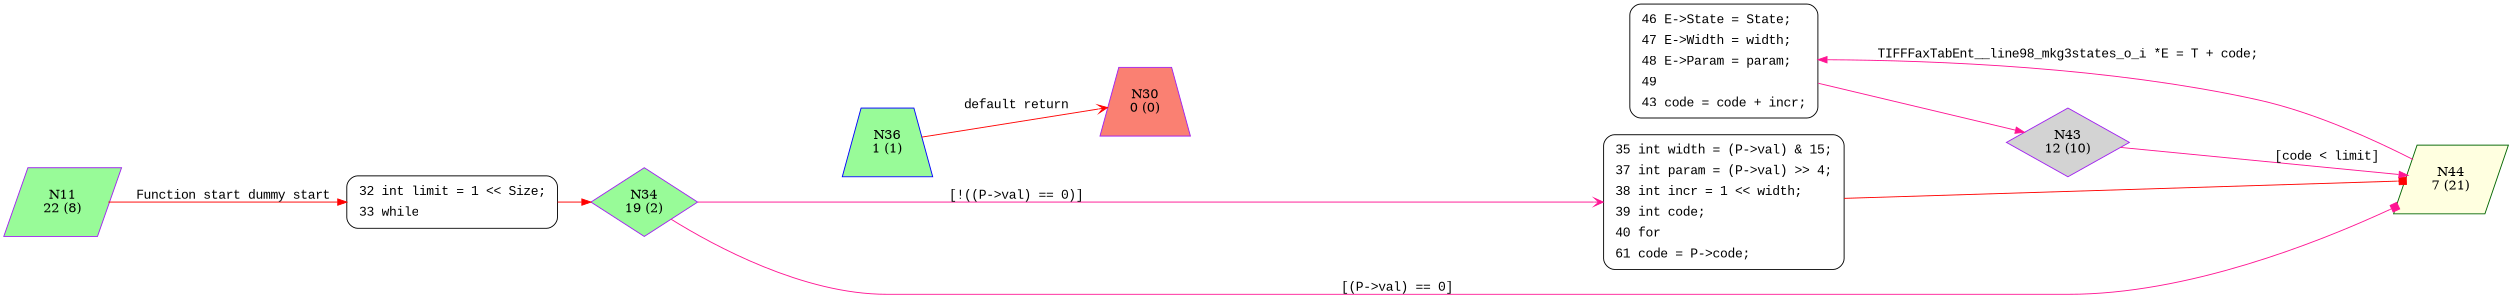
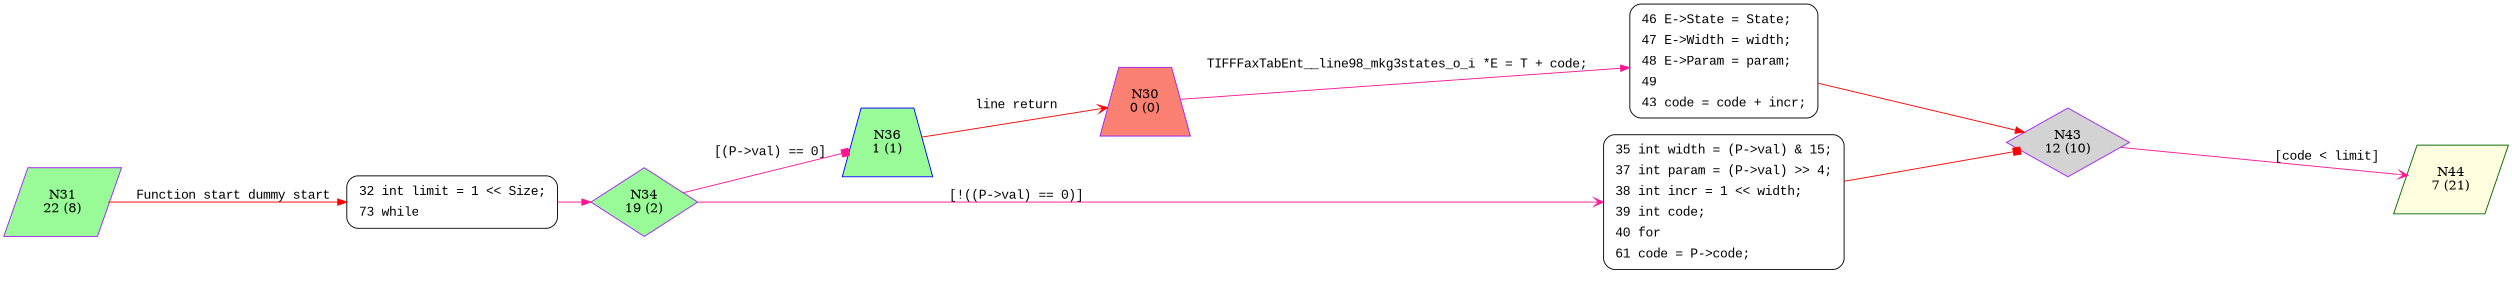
(2127, 78) -> (1400, 84)
(1016, 105) -> (1016, 105)
(1917, 107) -> (1917, 107)
(2260, 161) -> (2260, 161)
(2121, 190) -> (1928, 167)
(63, 202) -> (63, 202)
(570, 202) -> (570, 202)
(367, 212) -> (367, 212)
(1529, 294) -> (762, 173)
